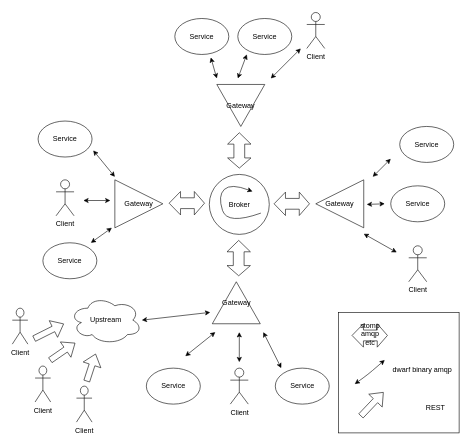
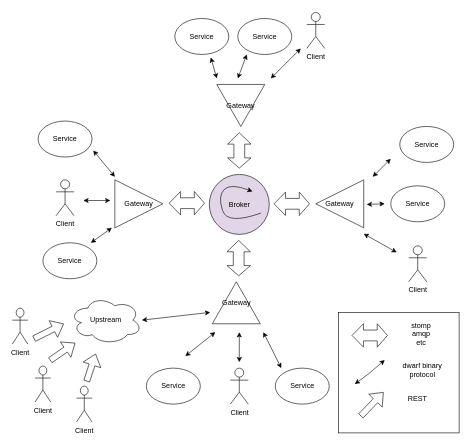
(239, 204) -> (239, 204)
(371, 334) -> (422, 334)
(423, 370) -> (423, 370)
(436, 408) -> (418, 399)
